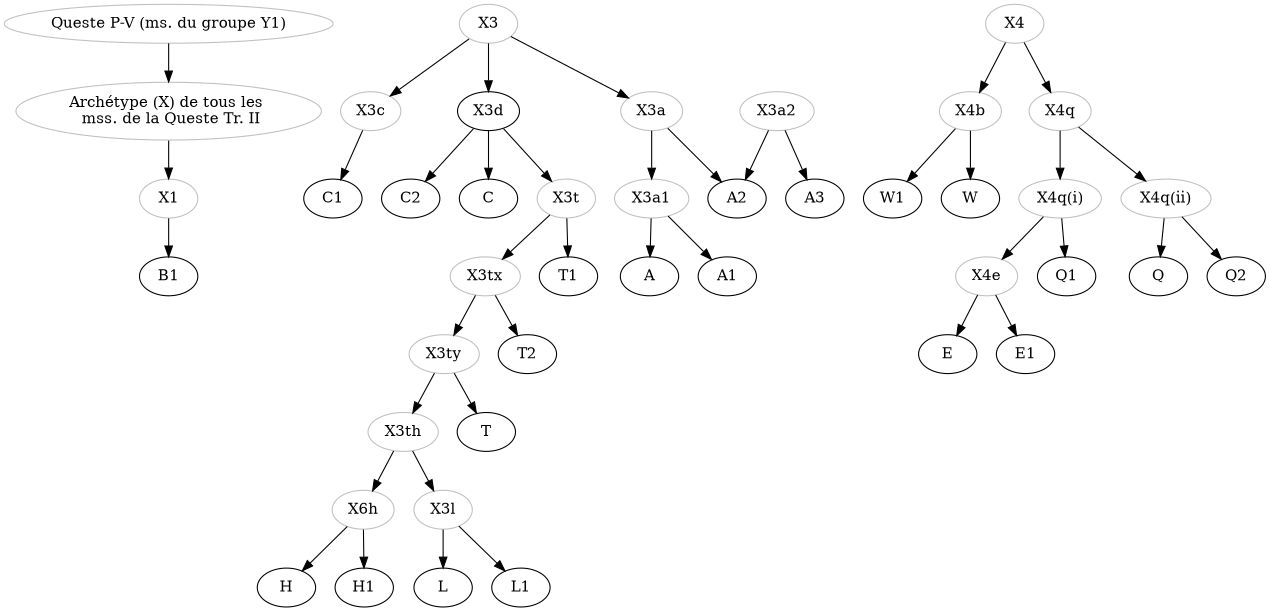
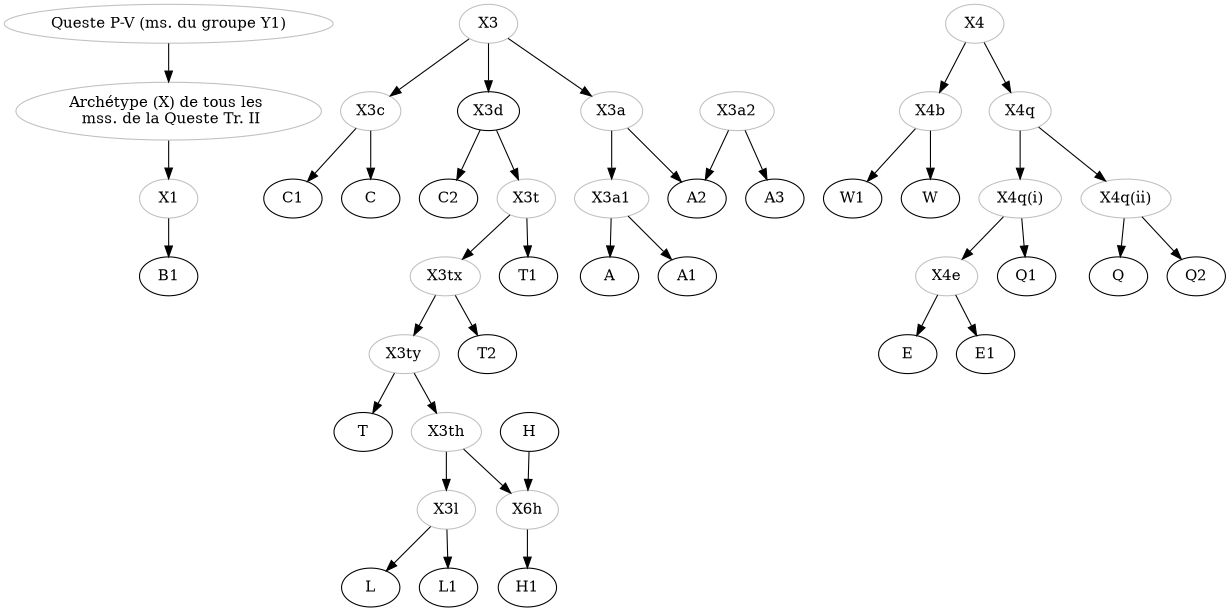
(489, 149) -> (371, 149)
(329, 545) -> (529, 466)
